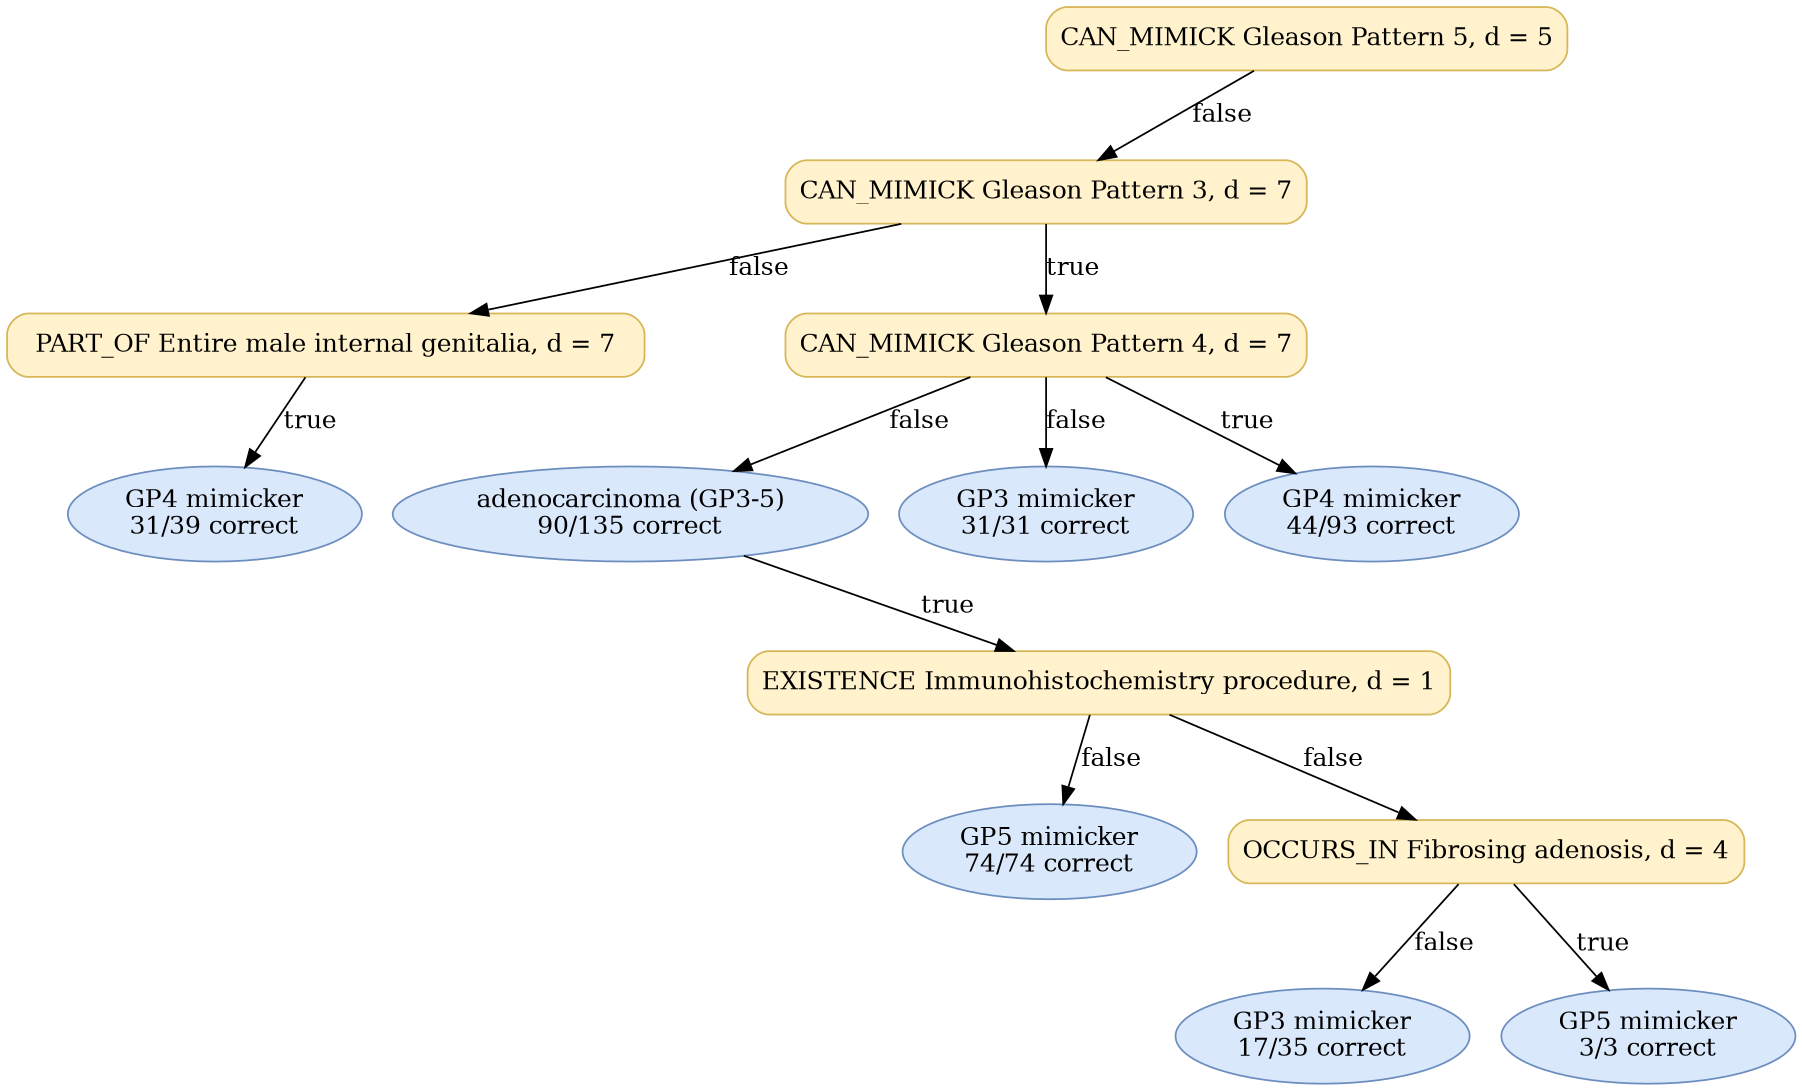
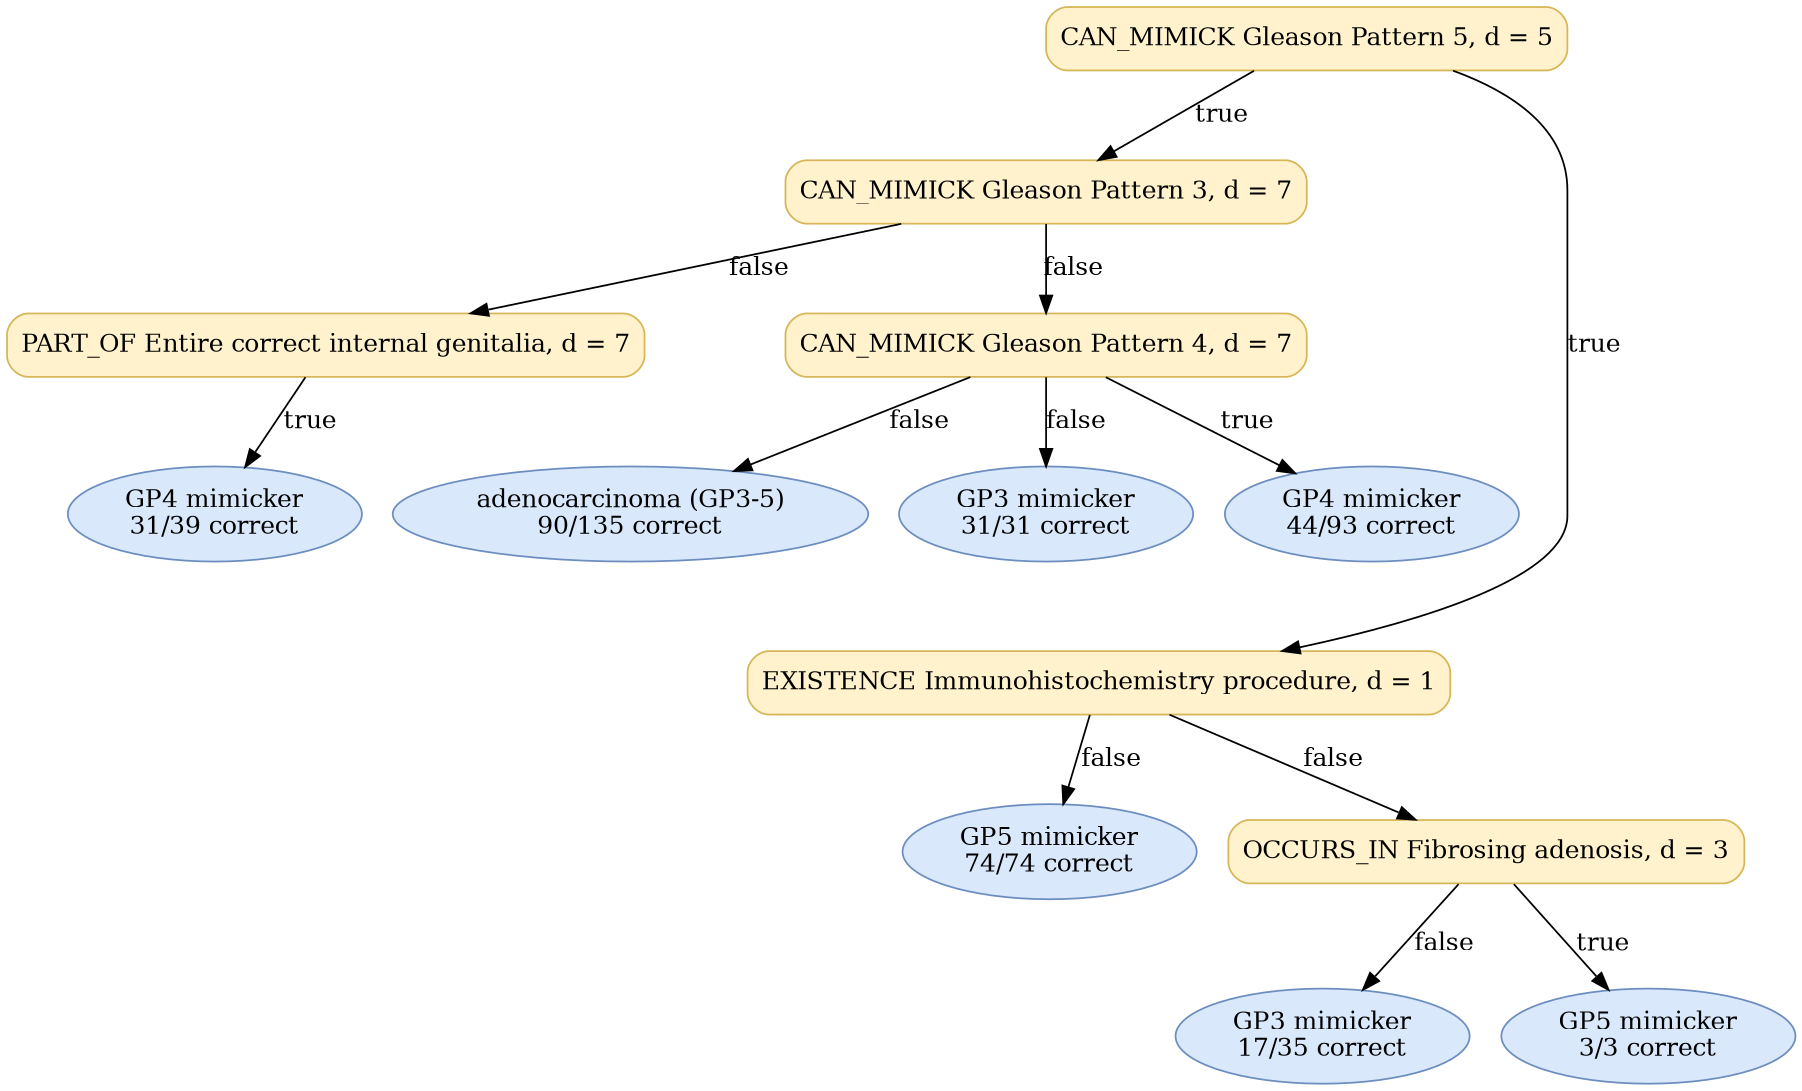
(1222, 115) -> (1222, 115)
(1073, 269) -> (1073, 269)
(326, 345) -> (326, 345)
(870, 600) -> (1567, 420)
(1486, 852) -> (1486, 852)
